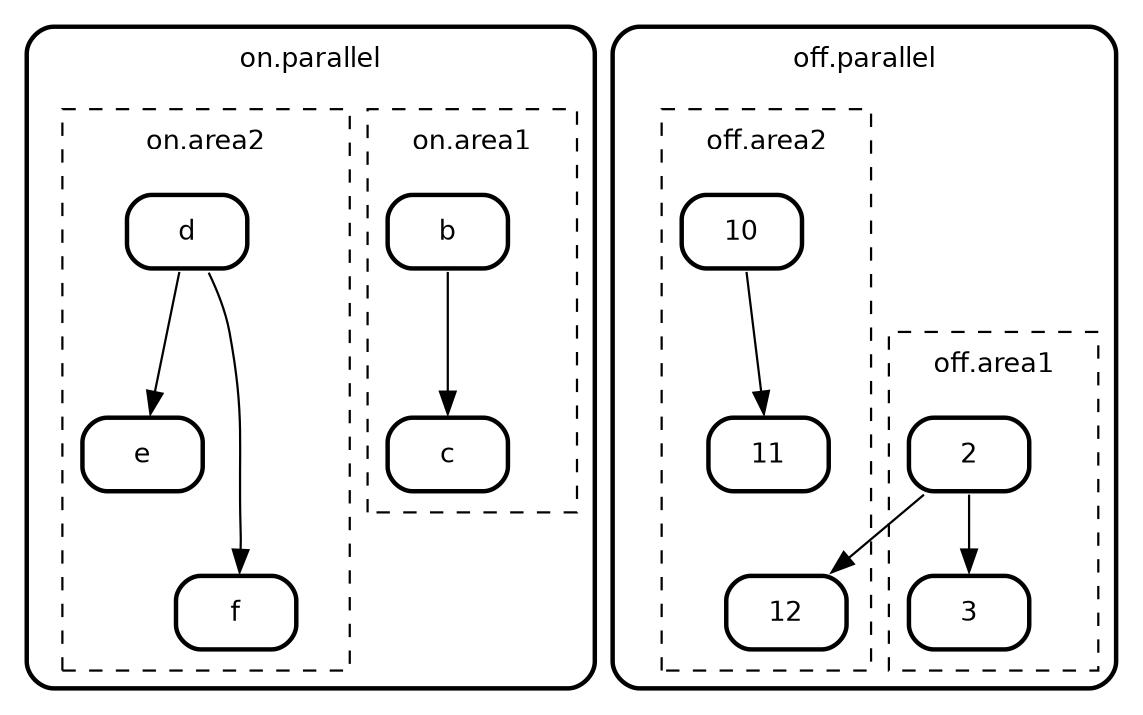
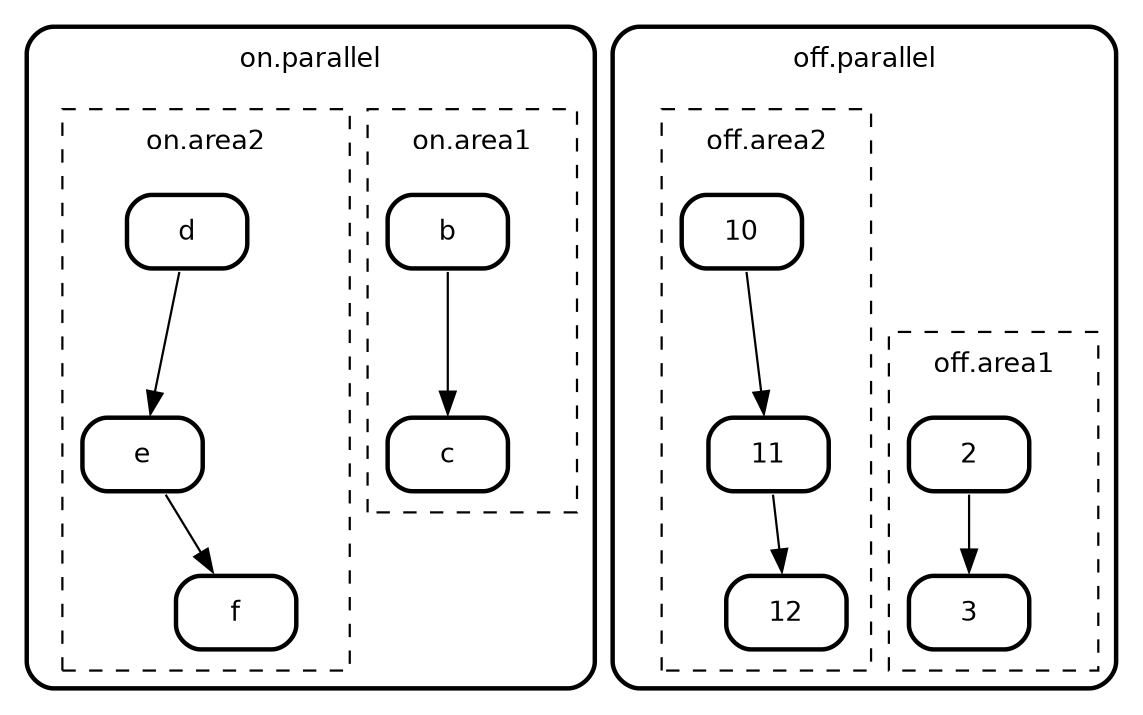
(239, 409) -> (183, 524)
(903, 512) -> (776, 522)
